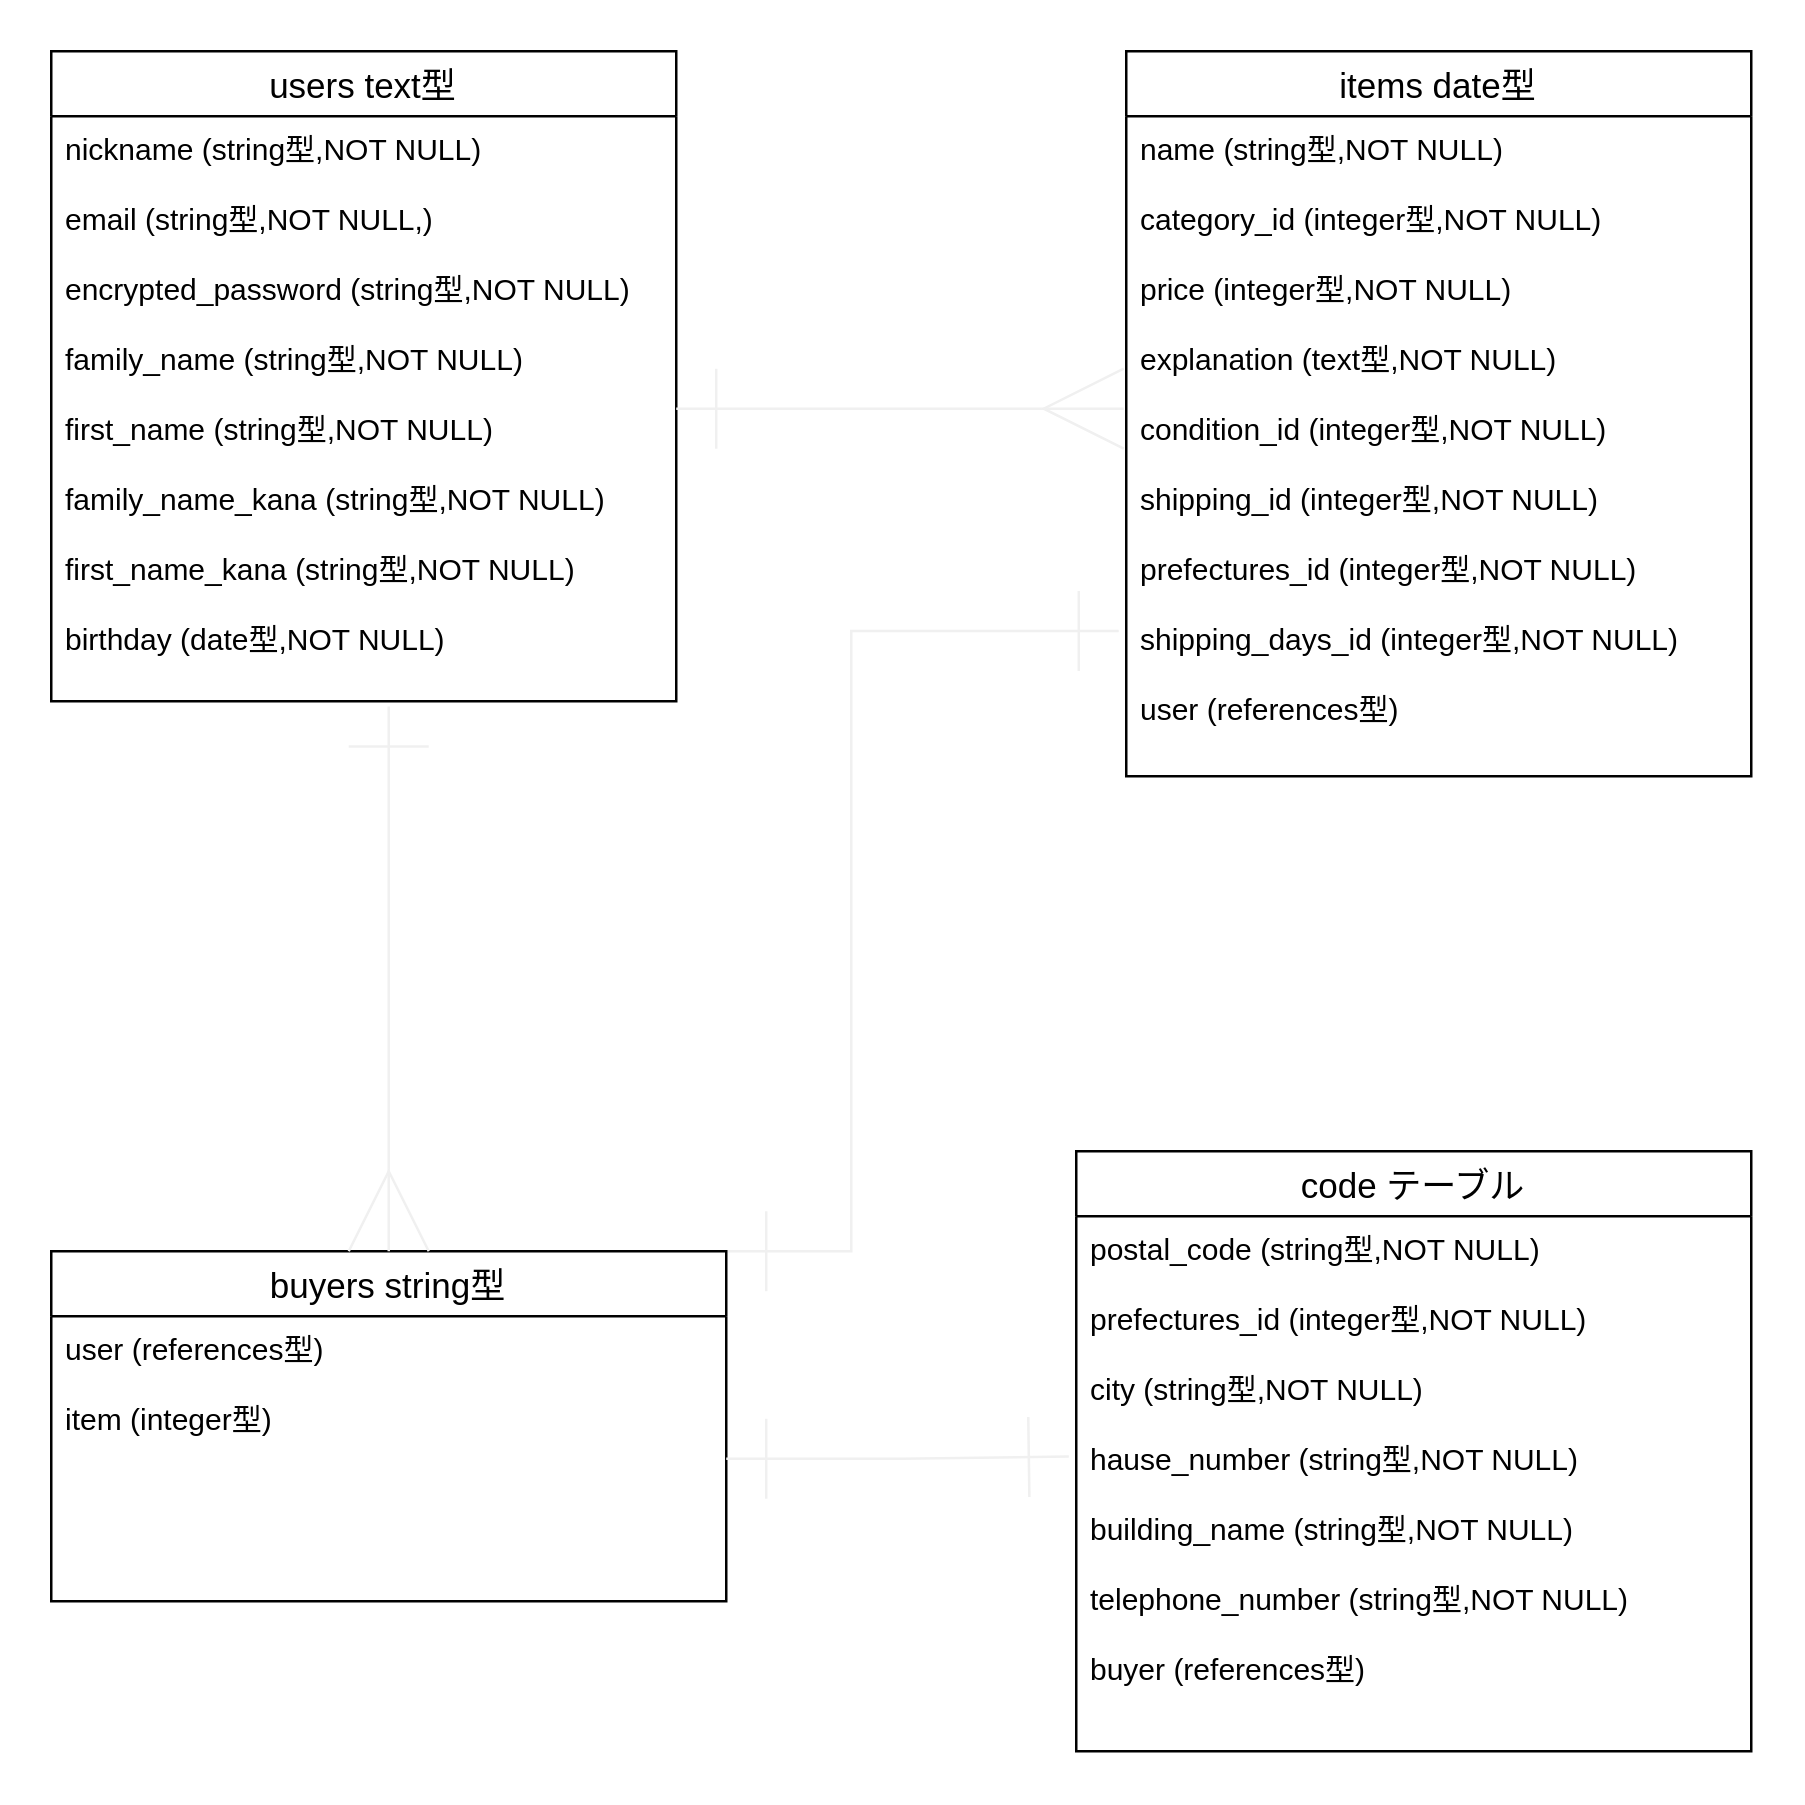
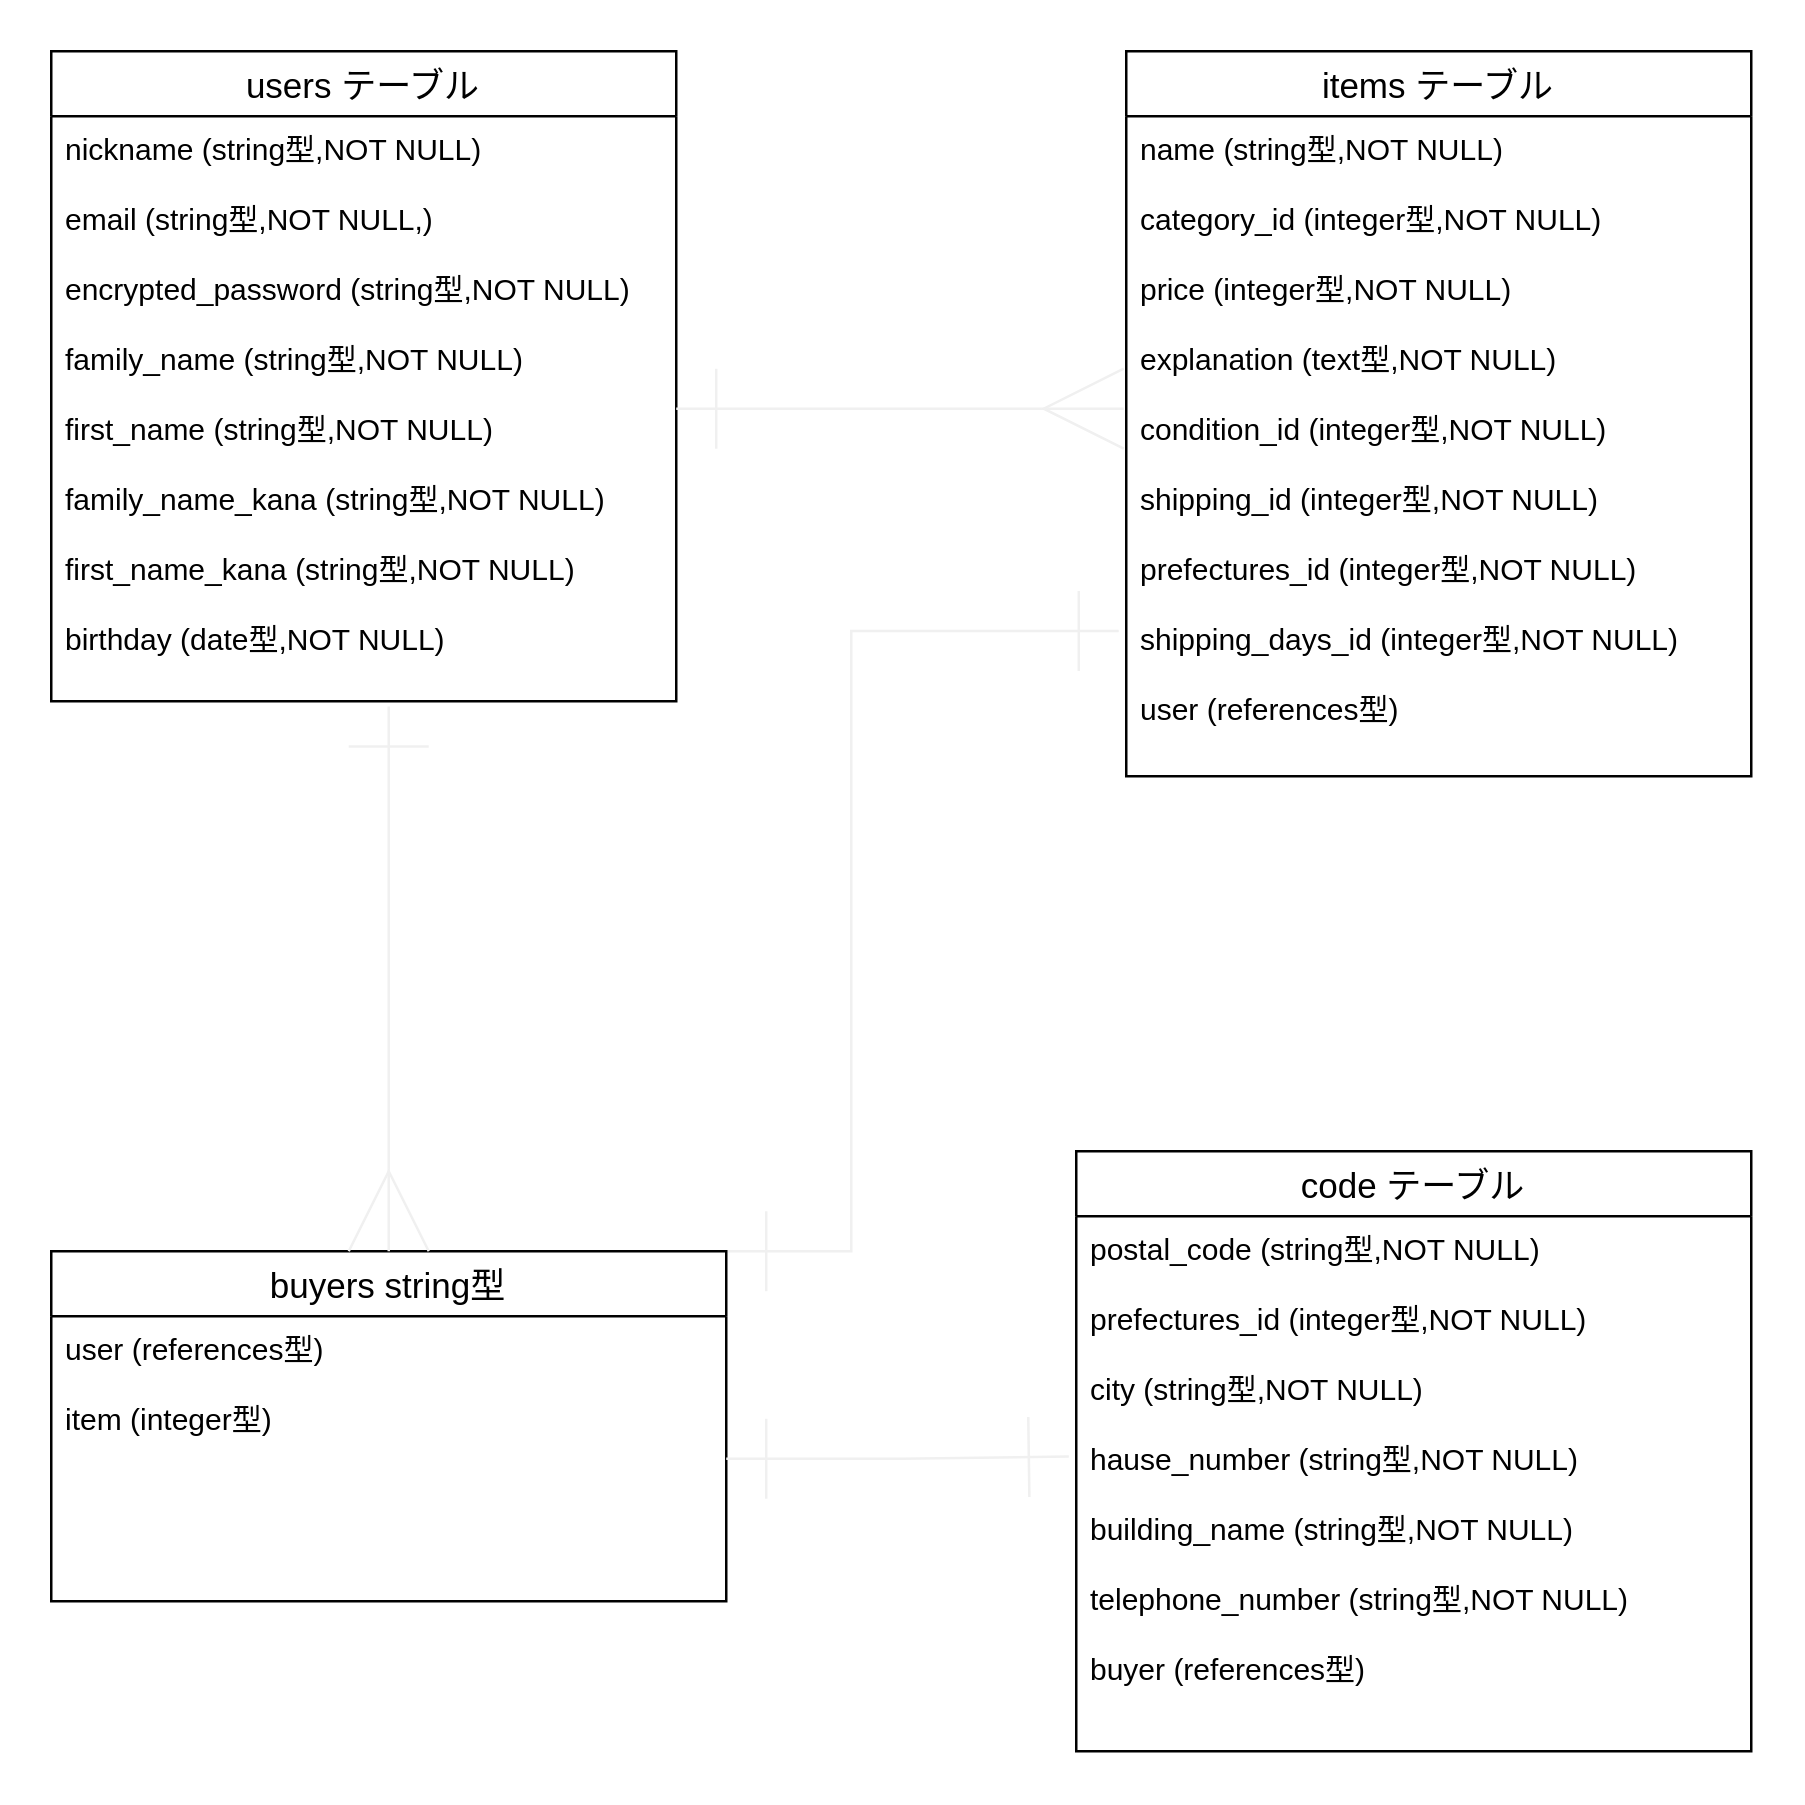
(363, 86) -> (363, 86)
(1438, 86) -> (1438, 86)
